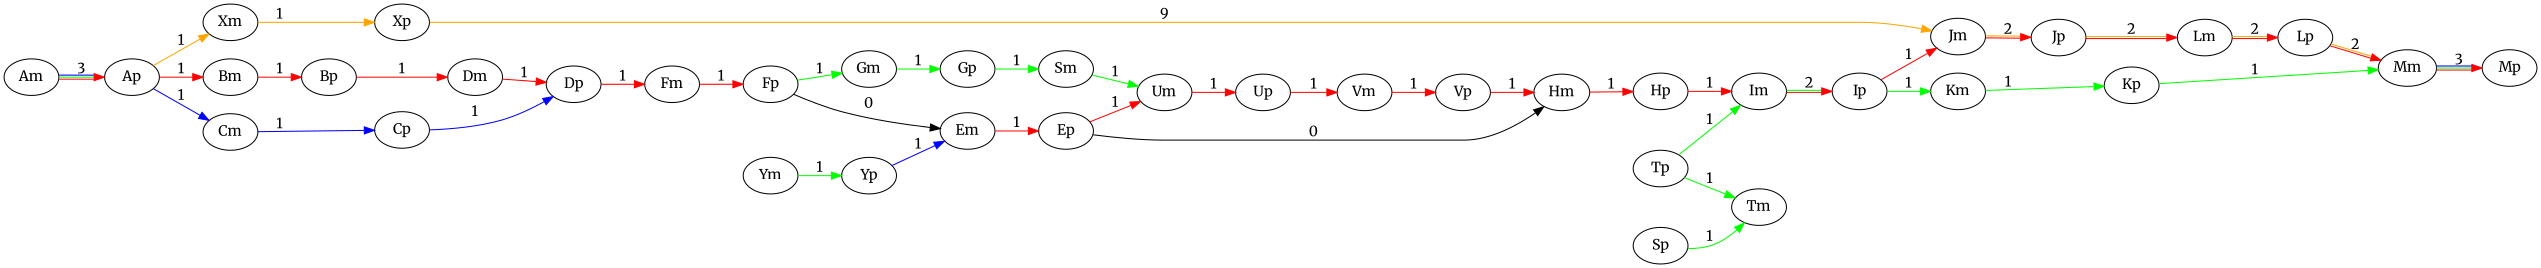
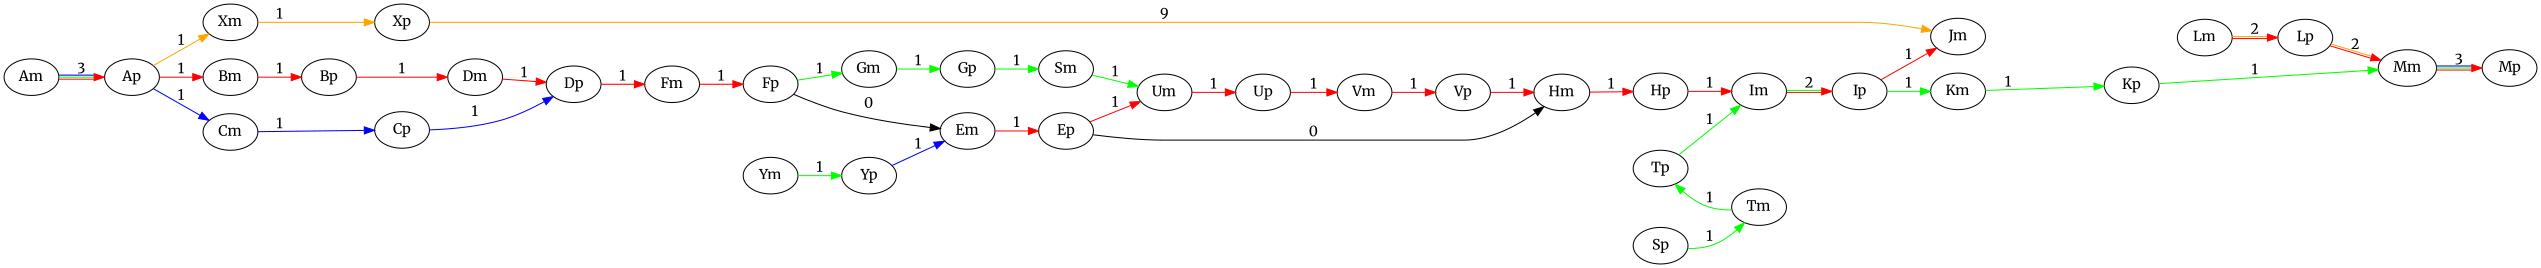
(2059, 38) -> none
(1705, 186) -> (1705, 206)
